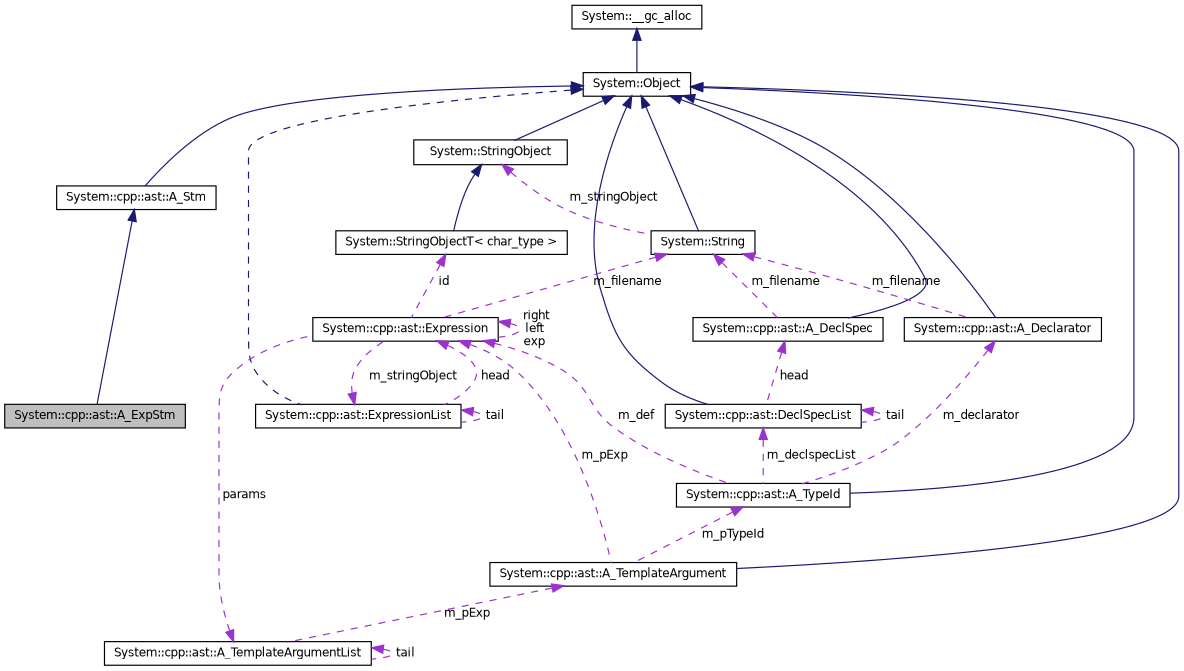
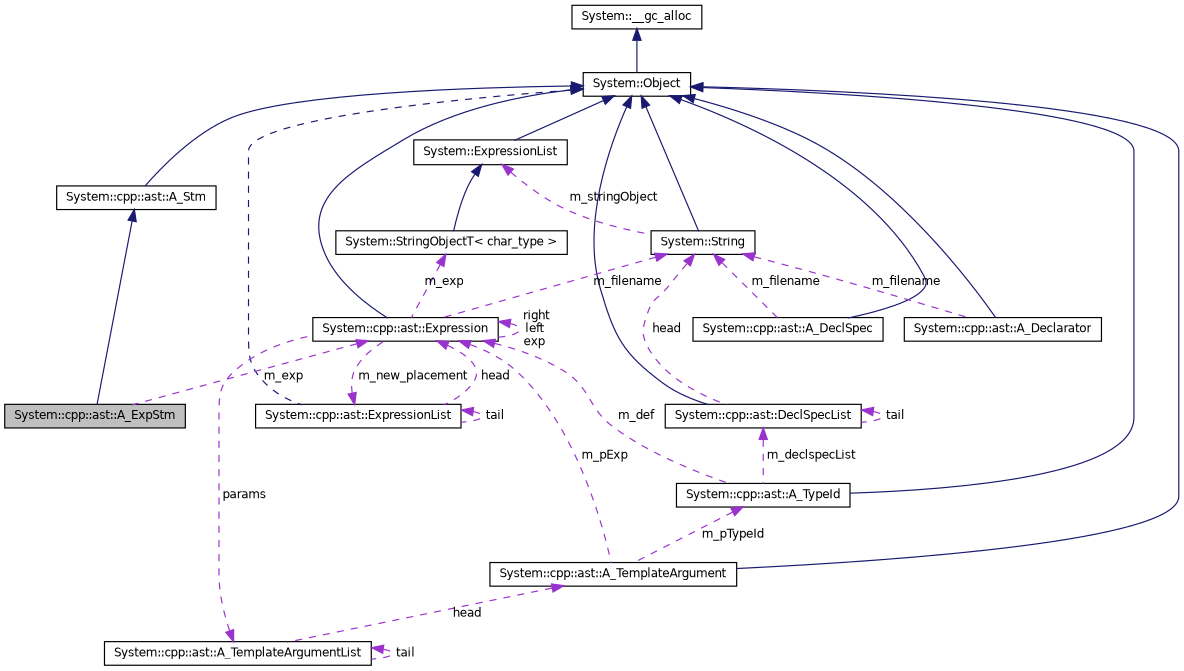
(491, 152) -> (491, 152)
none -> (374, 158)
(443, 282) -> (443, 282)
none -> (245, 374)
(411, 377) -> (411, 377)
(774, 378) -> (648, 348)
(907, 435) -> none
(466, 614) -> (466, 614)
